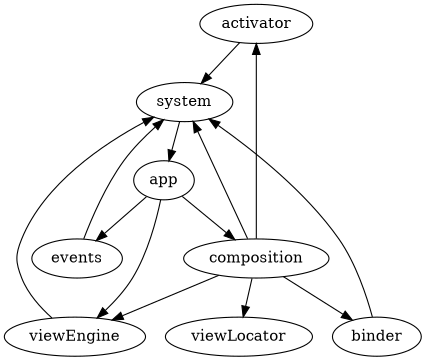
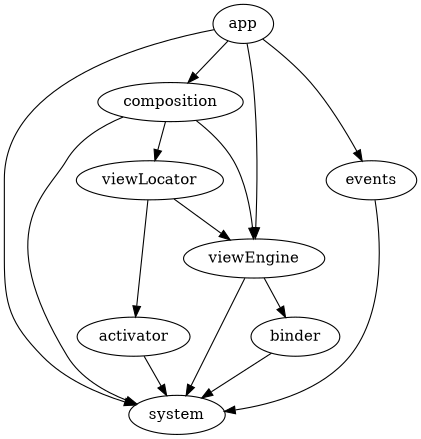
(176, 136) -> (4, 182)
(256, 142) -> (142, 253)
none -> (198, 216)
(313, 295) -> (272, 293)
